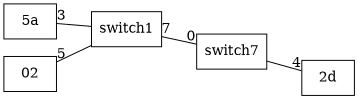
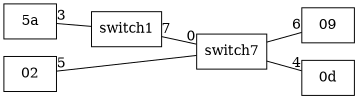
none -> (328, 25)
(74, 54) -> (127, 63)
(328, 78) -> (328, 78)
